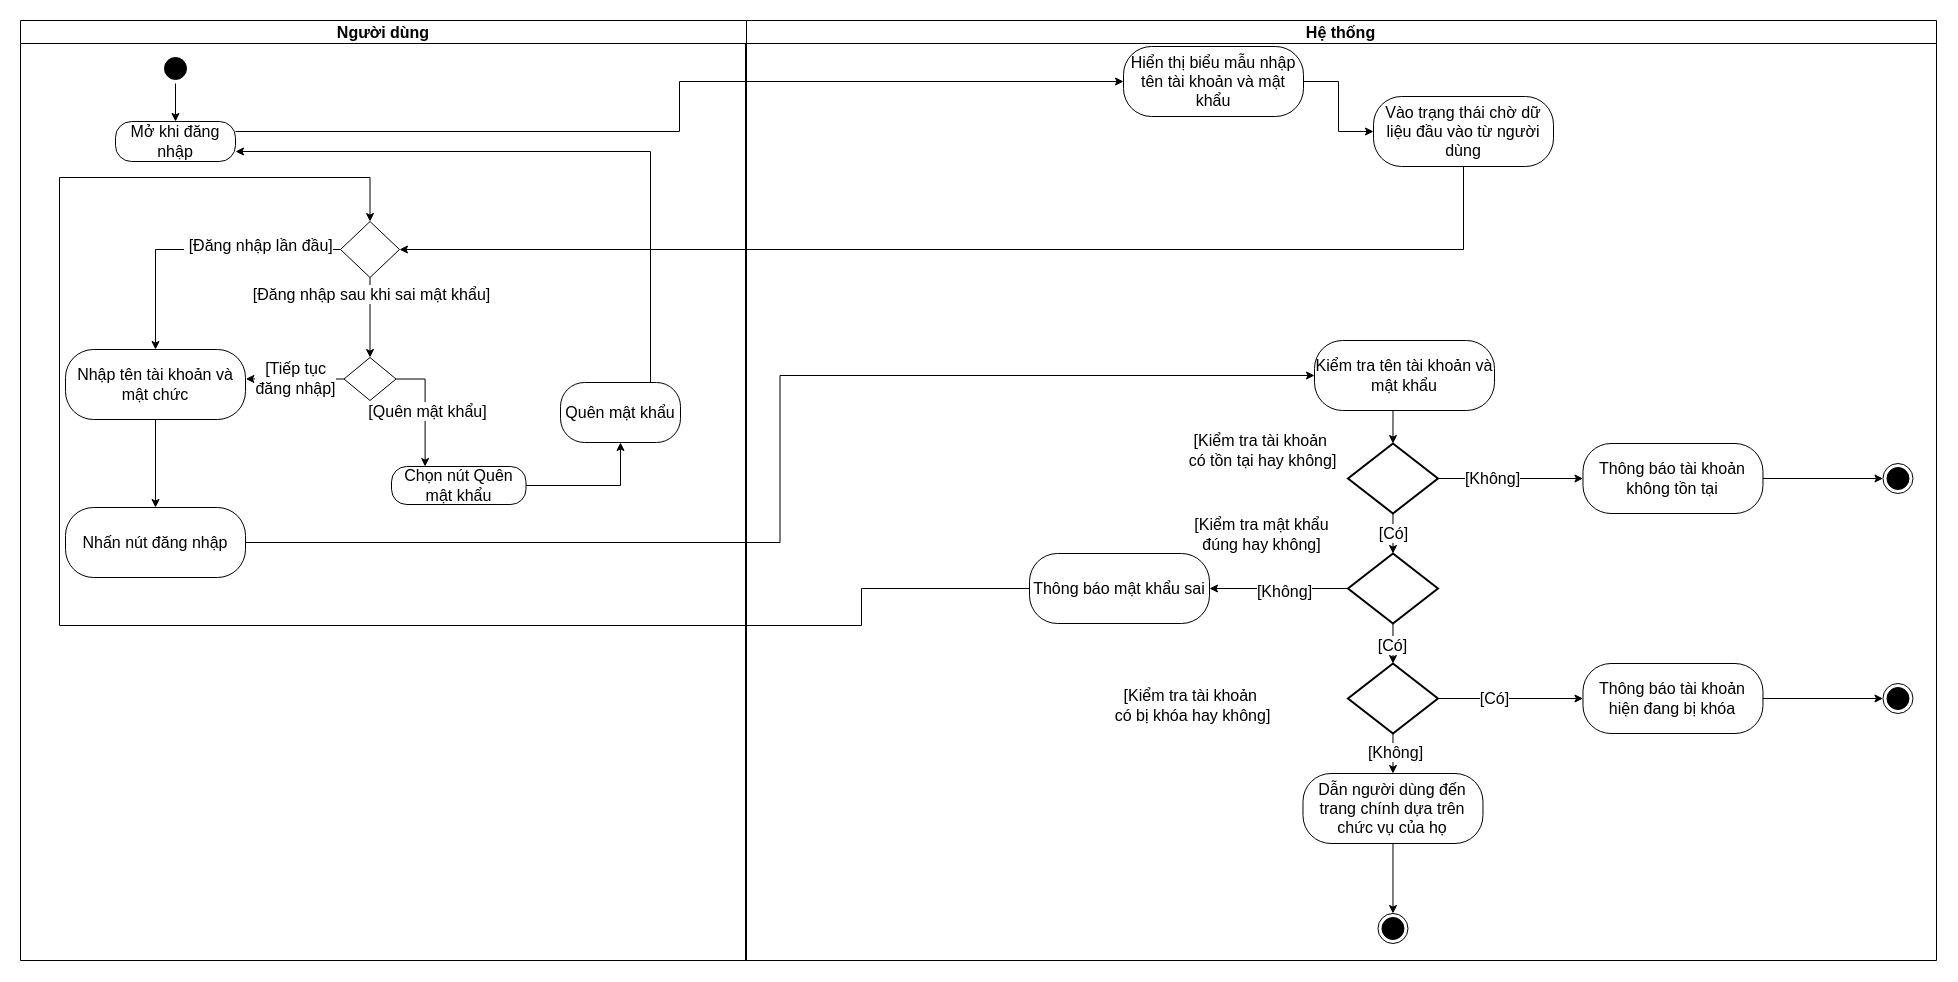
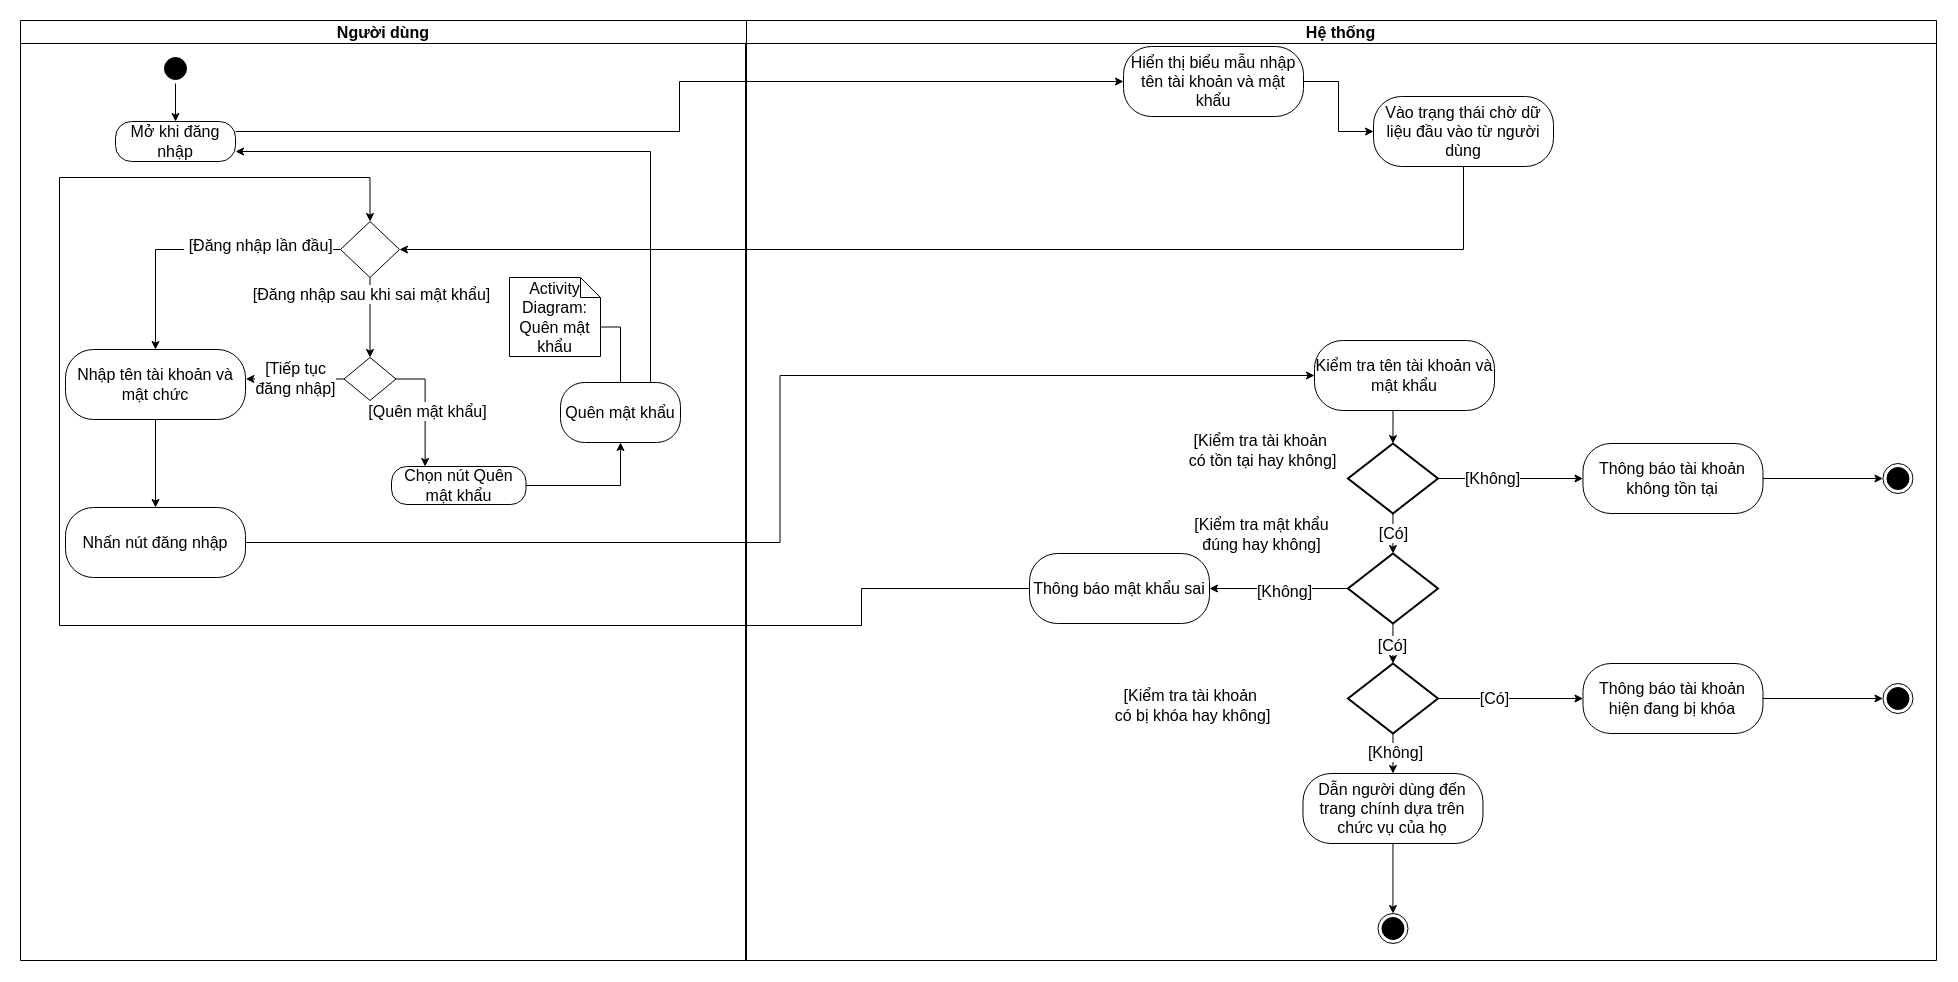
none -> (555, 317)
none -> (621, 344)
